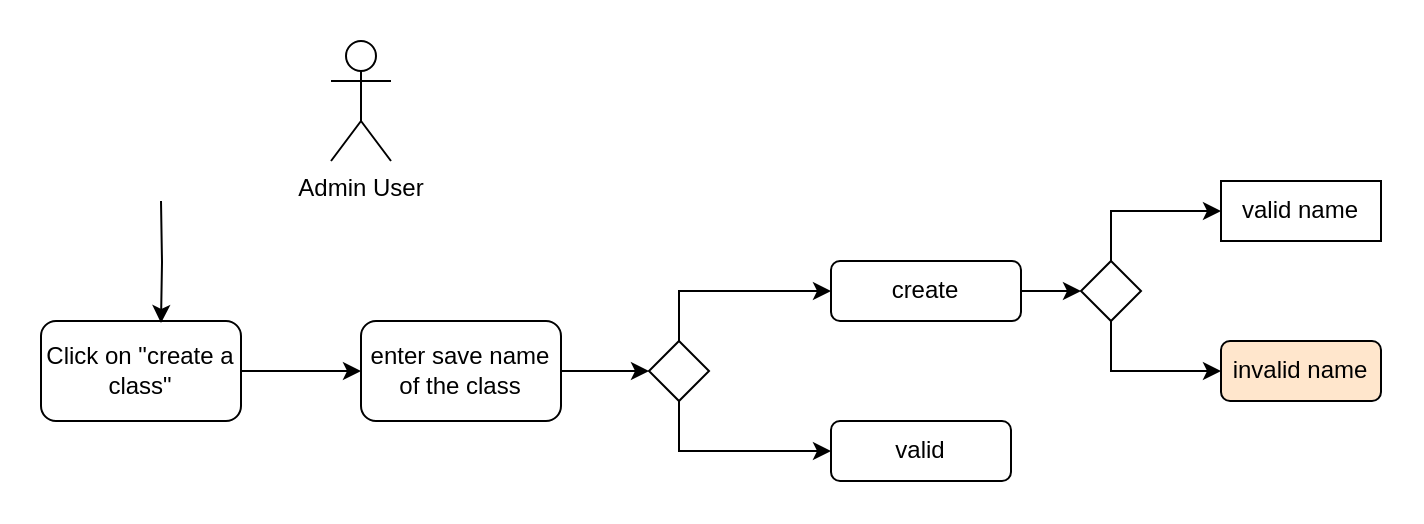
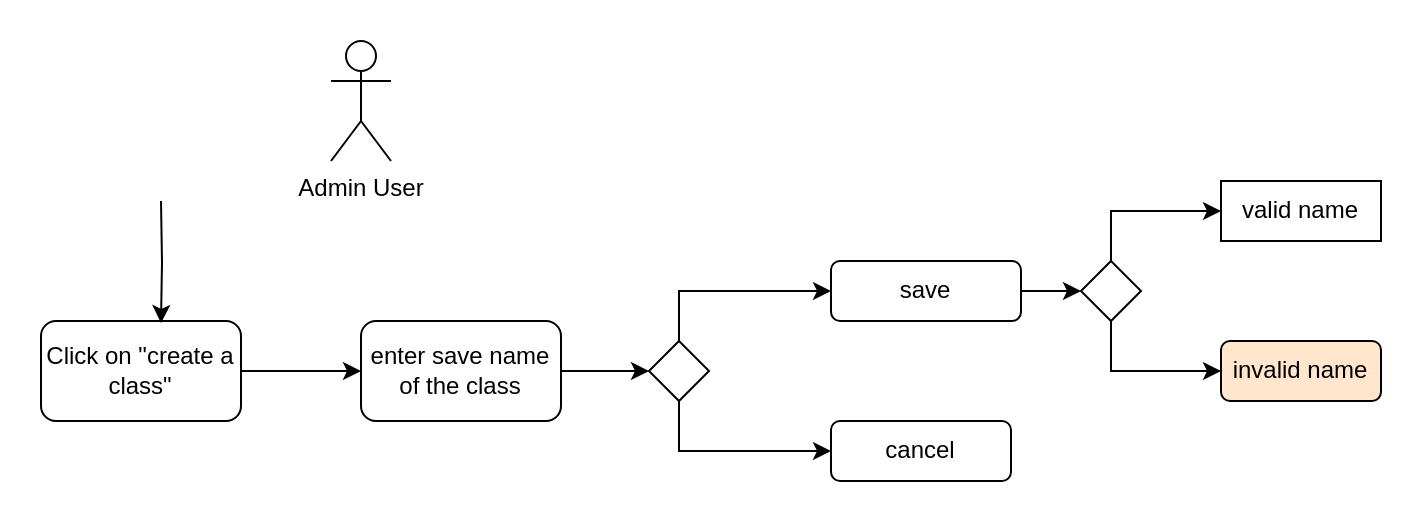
(926, 291) -> (926, 291)
(921, 451) -> (921, 451)
